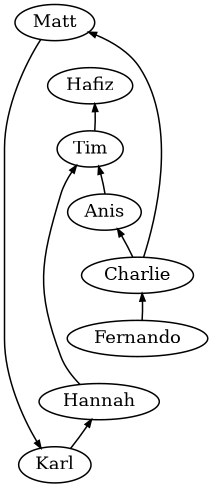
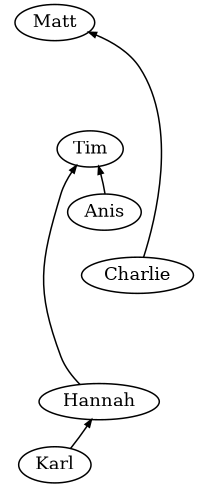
(90, 86) -> none
(5, 240) -> none
(127, 246) -> none
(138, 338) -> none
